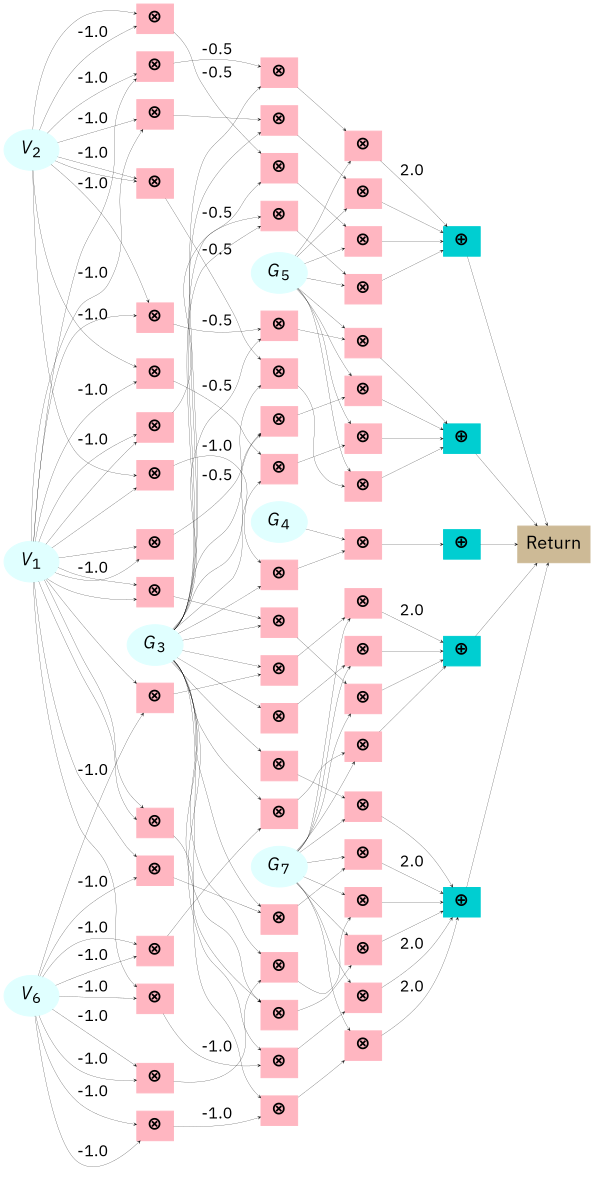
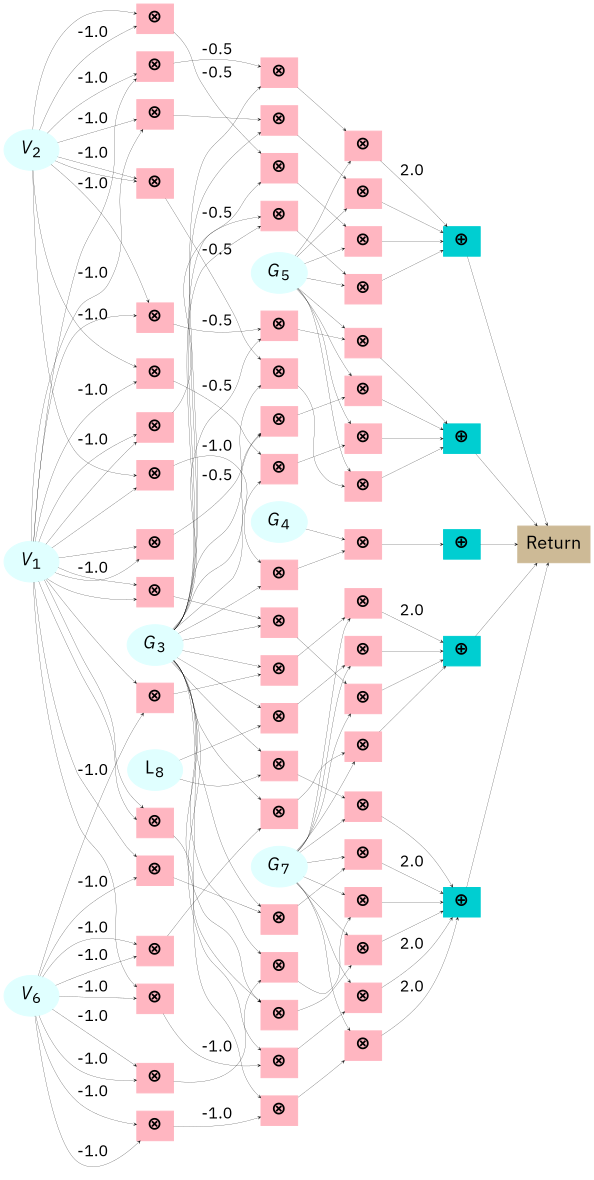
none -> (155, 770)
